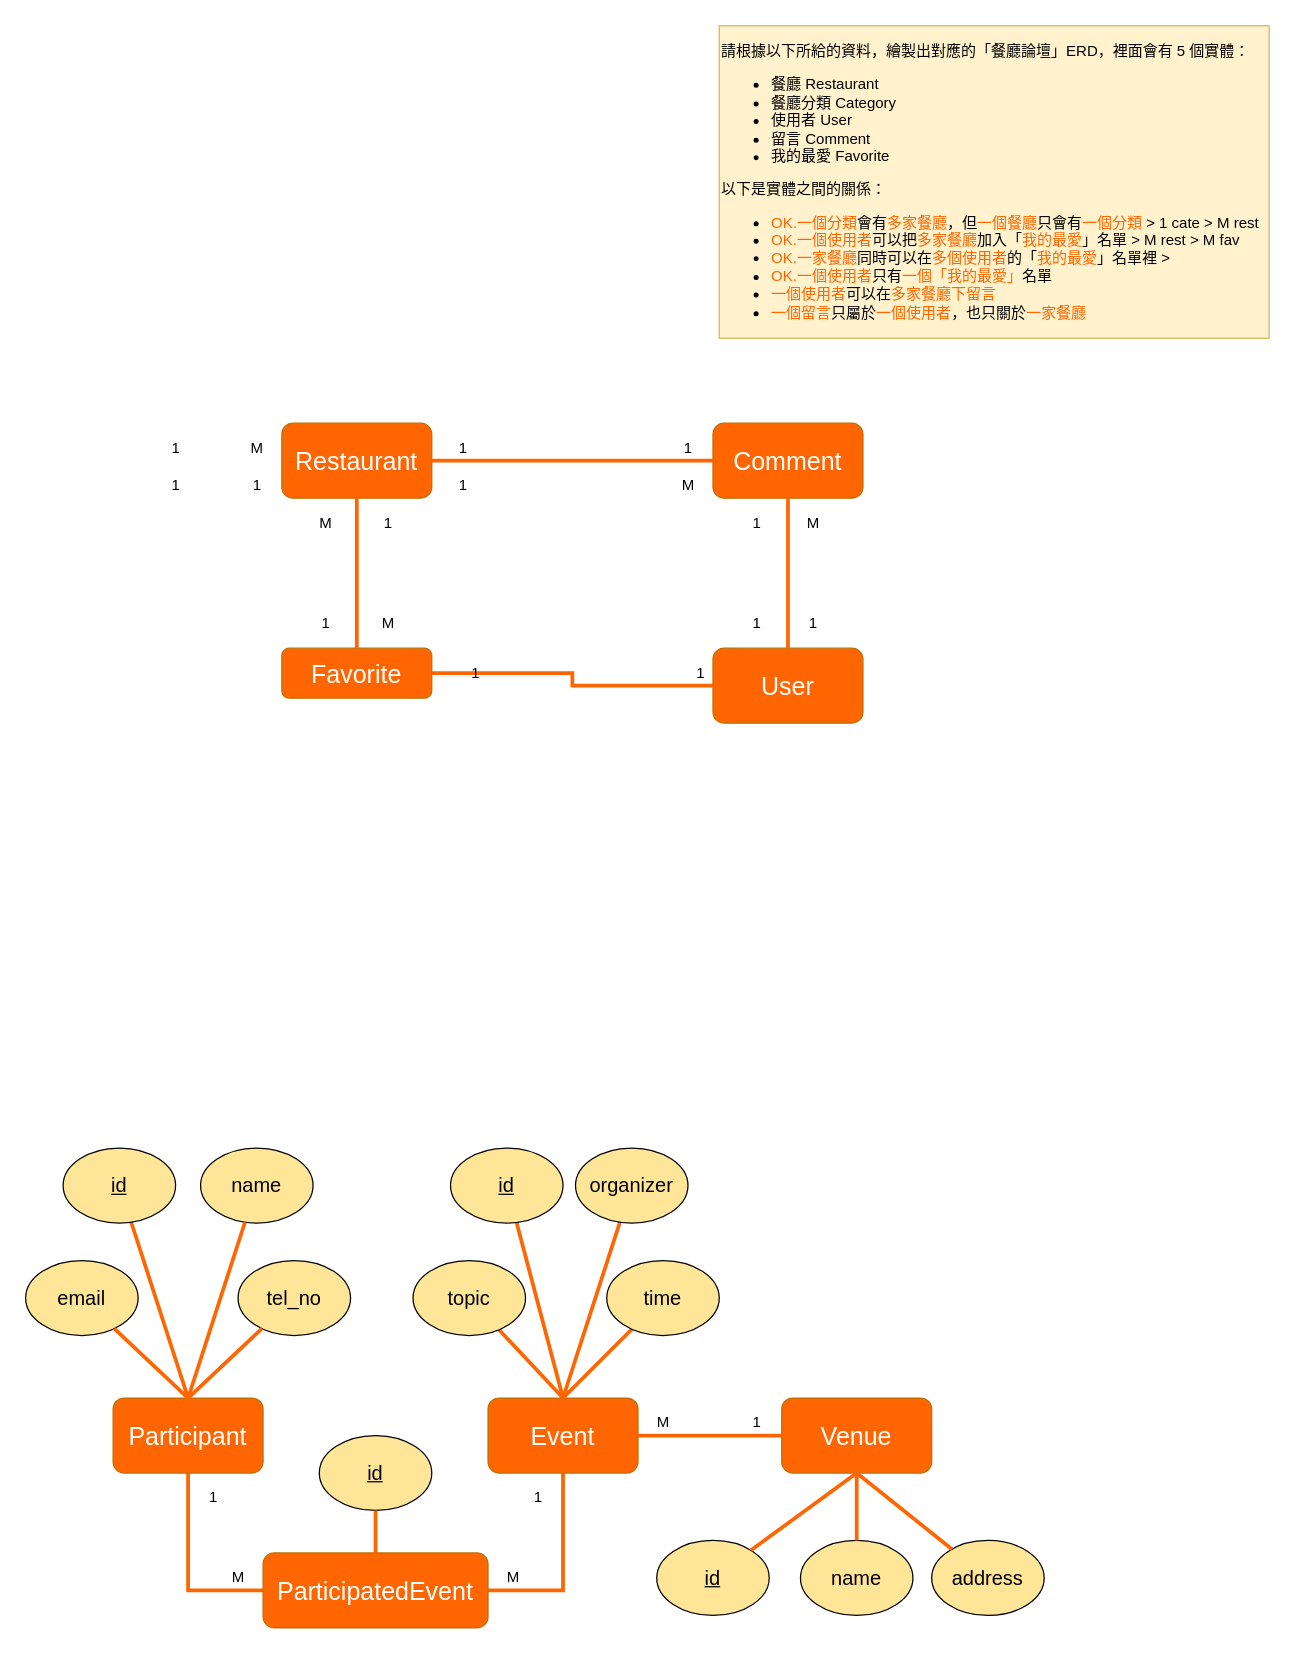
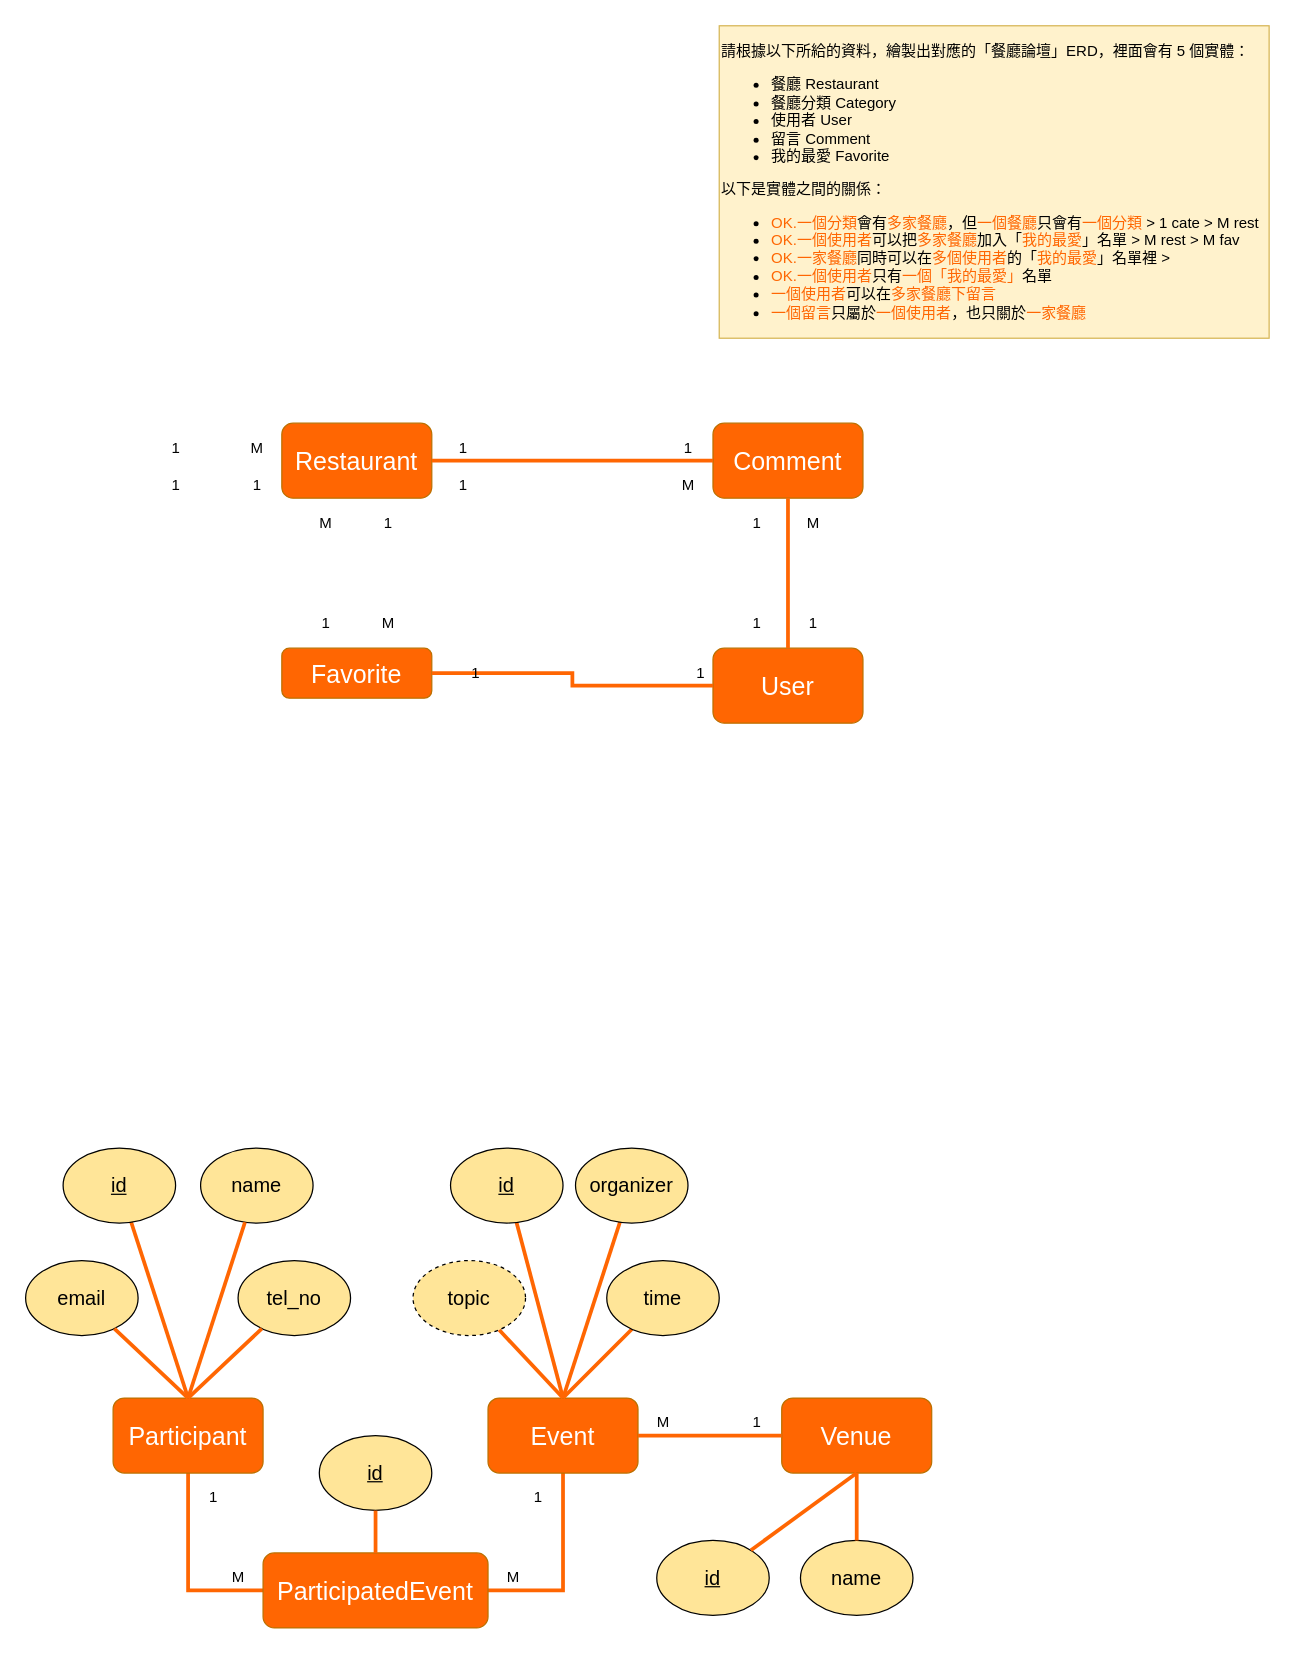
(357, 573) -> none
(469, 1298) -> (469, 1298)
(905, 1512) -> none
(988, 1578) -> none
